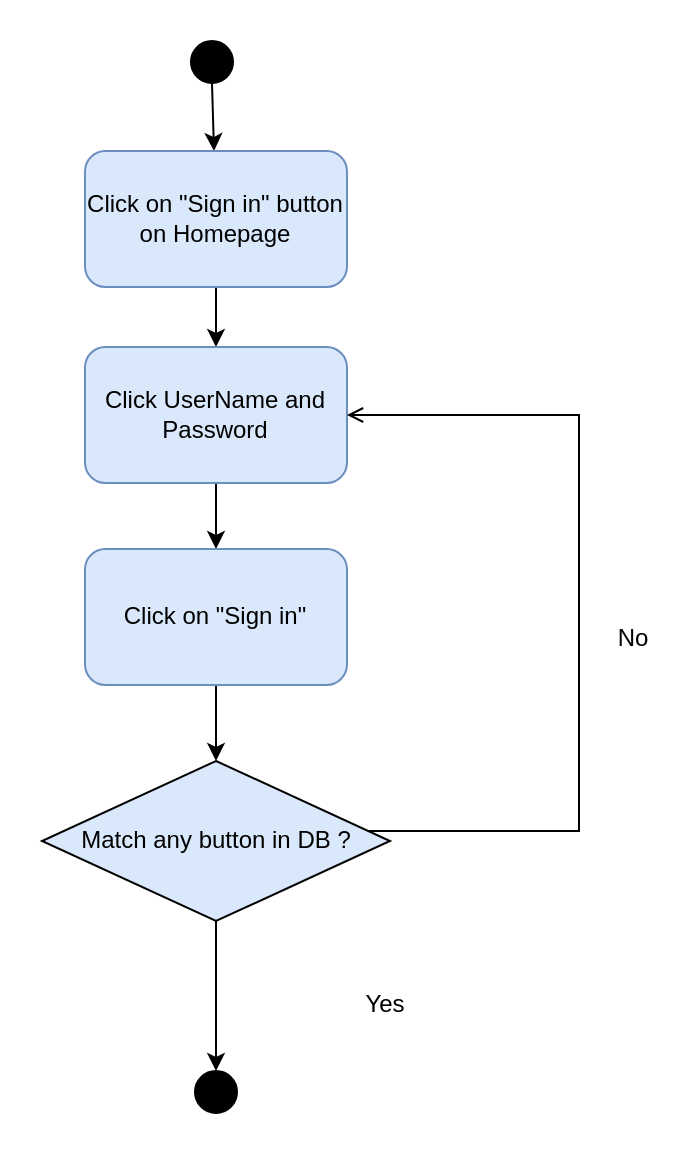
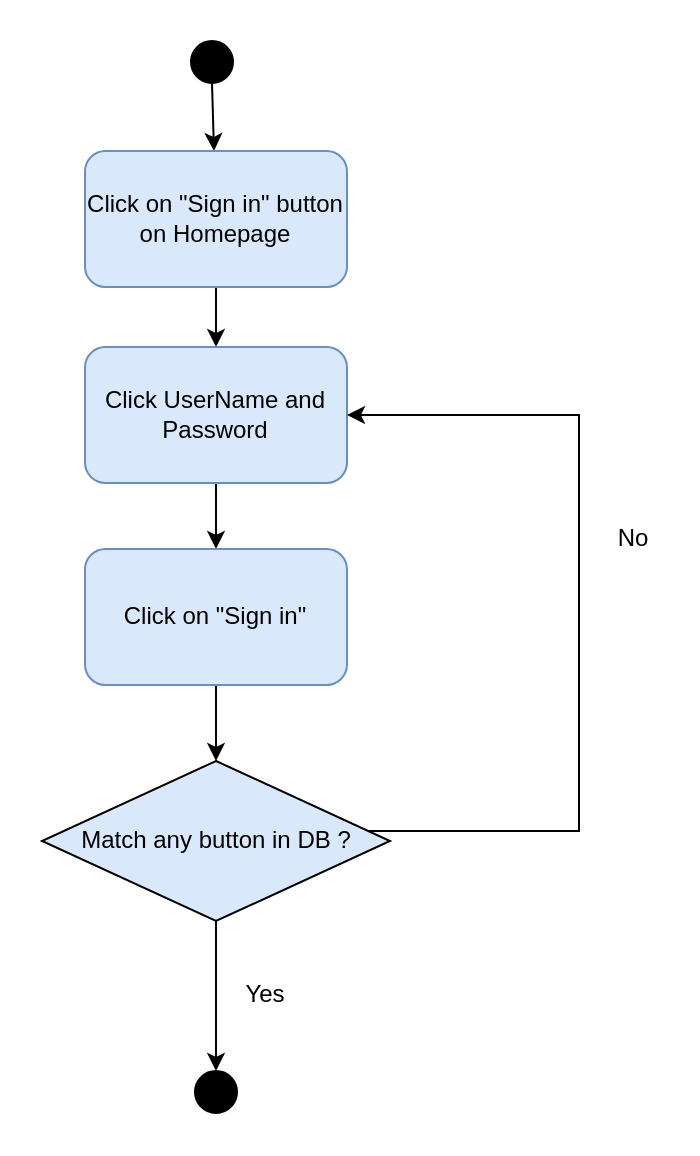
(358, 415) -> (362, 415)
(632, 639) -> (632, 539)
(385, 1005) -> (265, 995)
